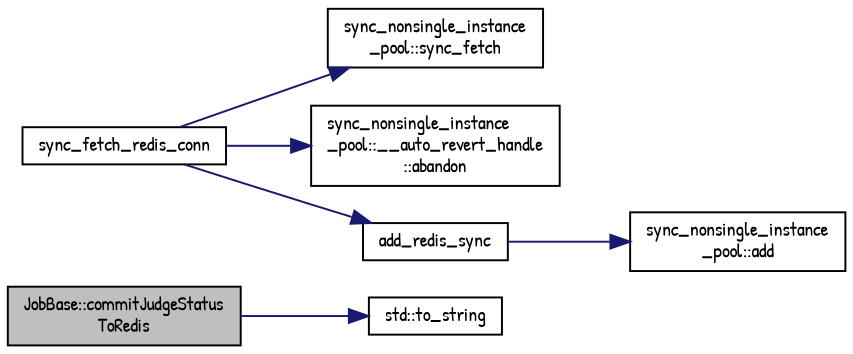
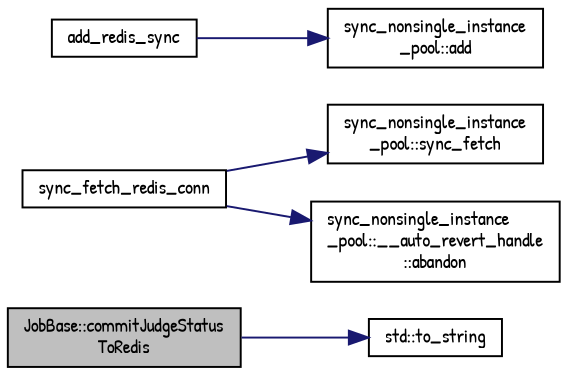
(268, 191) -> none
